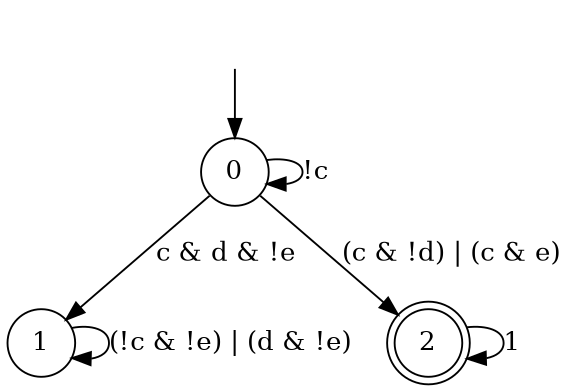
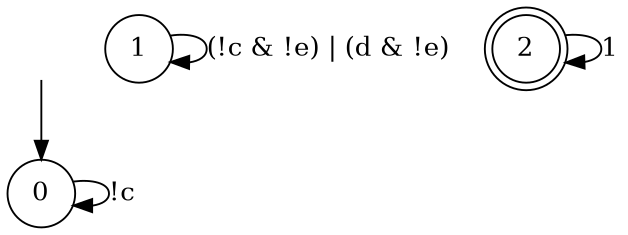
(322, 249) -> none
(145, 252) -> none
